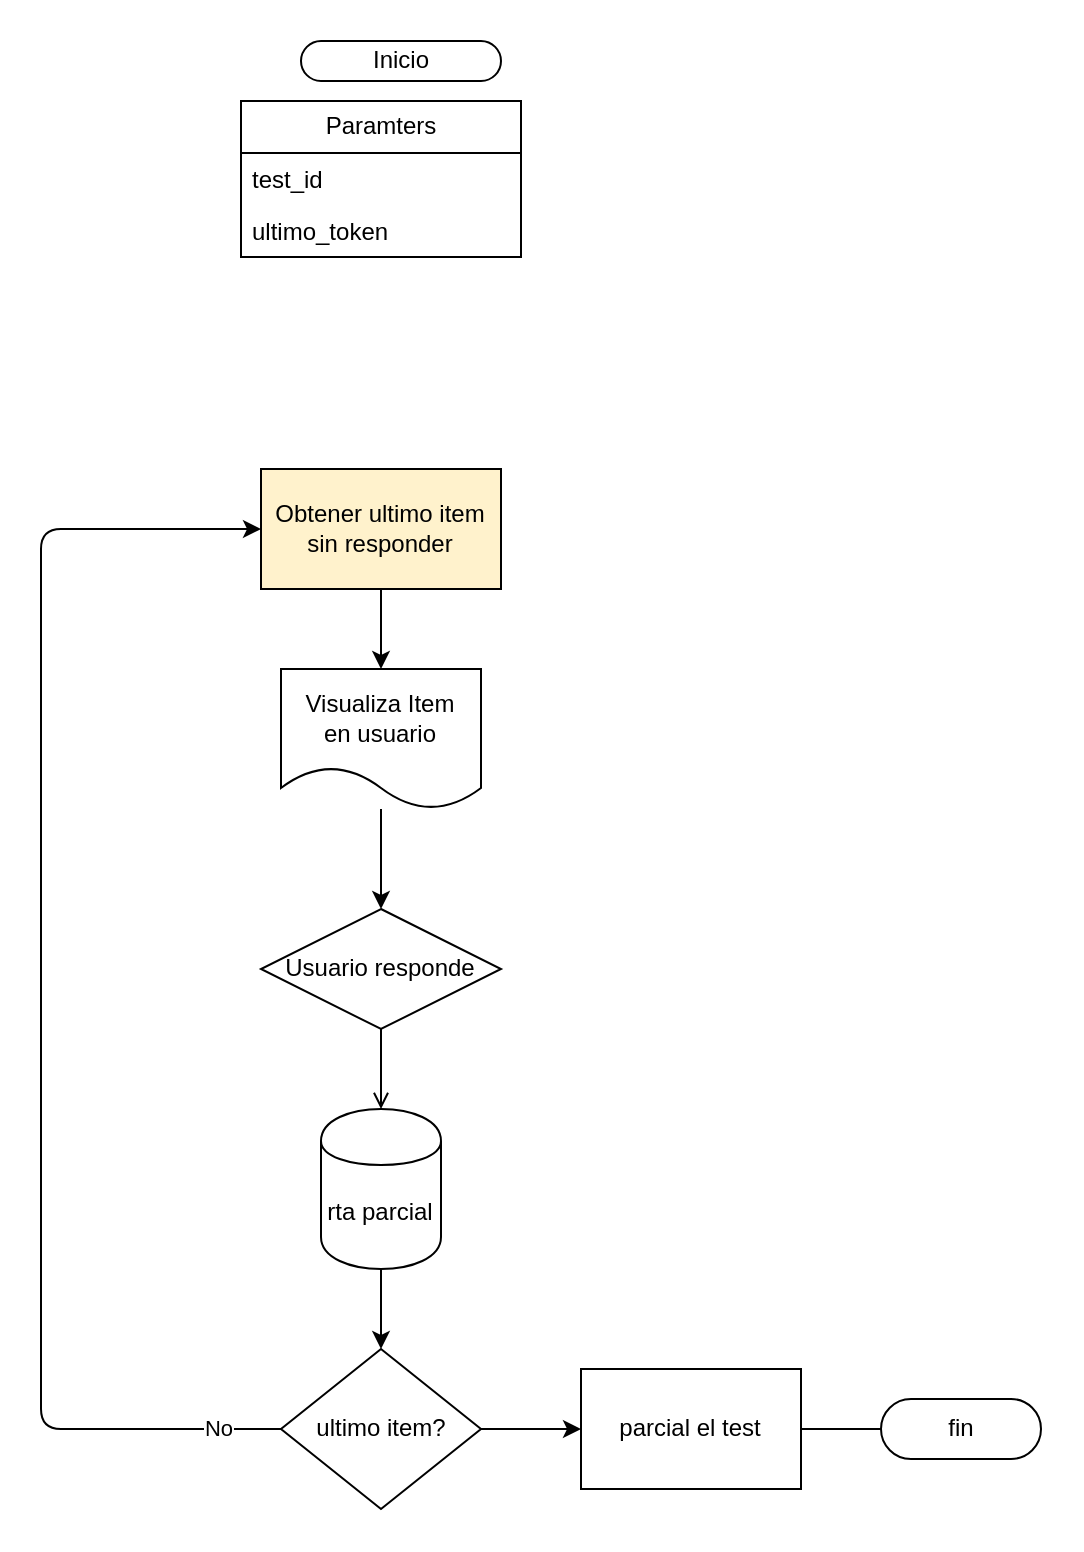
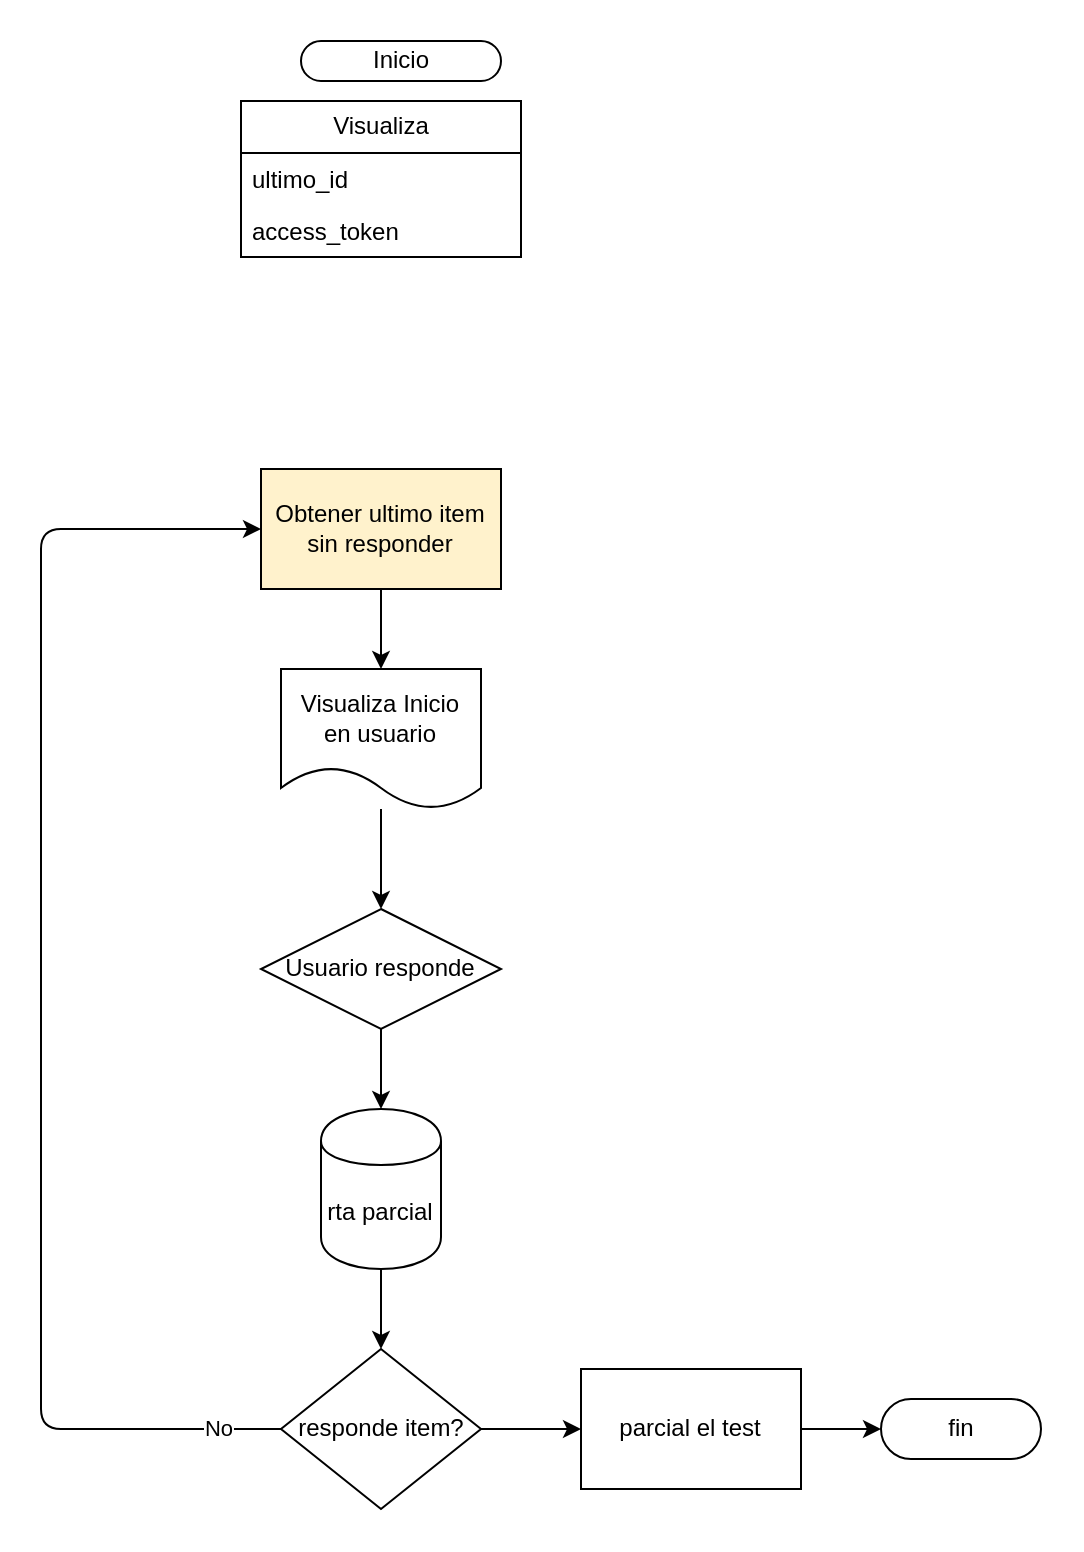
(382, 127) -> (382, 127)
(297, 181) -> (304, 181)
(327, 233) -> (334, 233)
(381, 719) -> (381, 719)
(381, 1096) -> (381, 1094)
(382, 1429) -> (382, 1429)
(871, 1429) -> (866, 1429)
